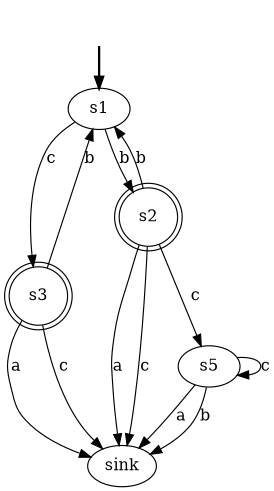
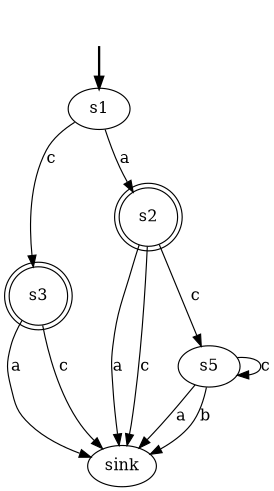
(125, 159) -> (125, 159)
(135, 161) -> none
(68, 204) -> none
